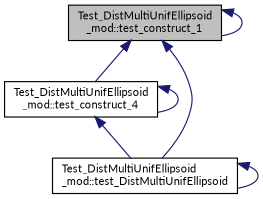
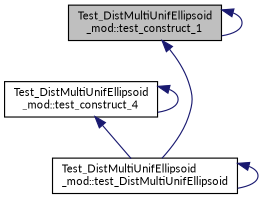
(109, 65) -> none
